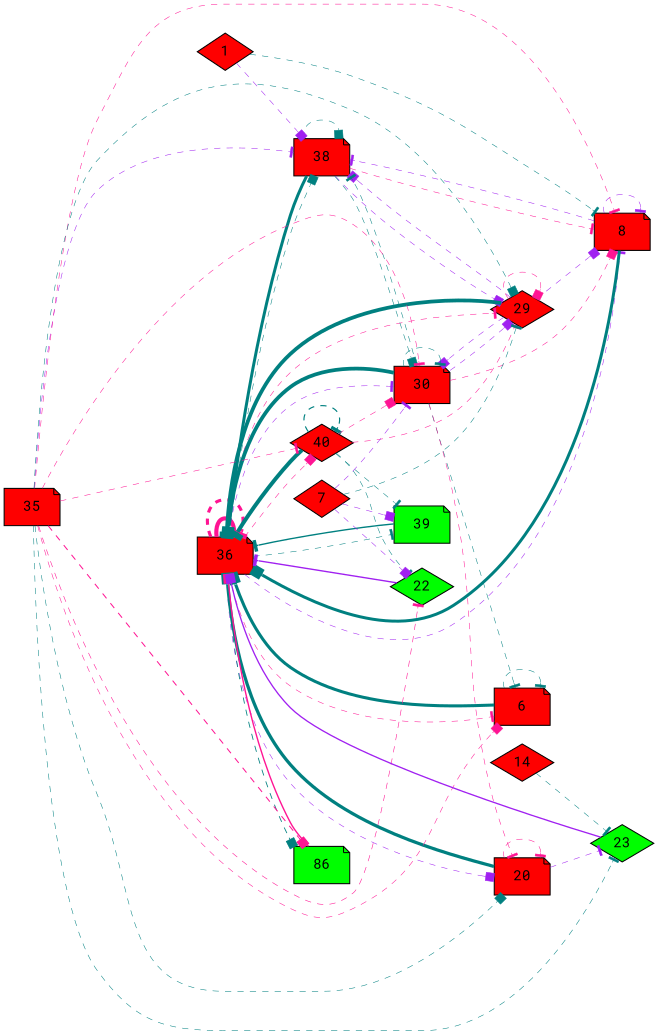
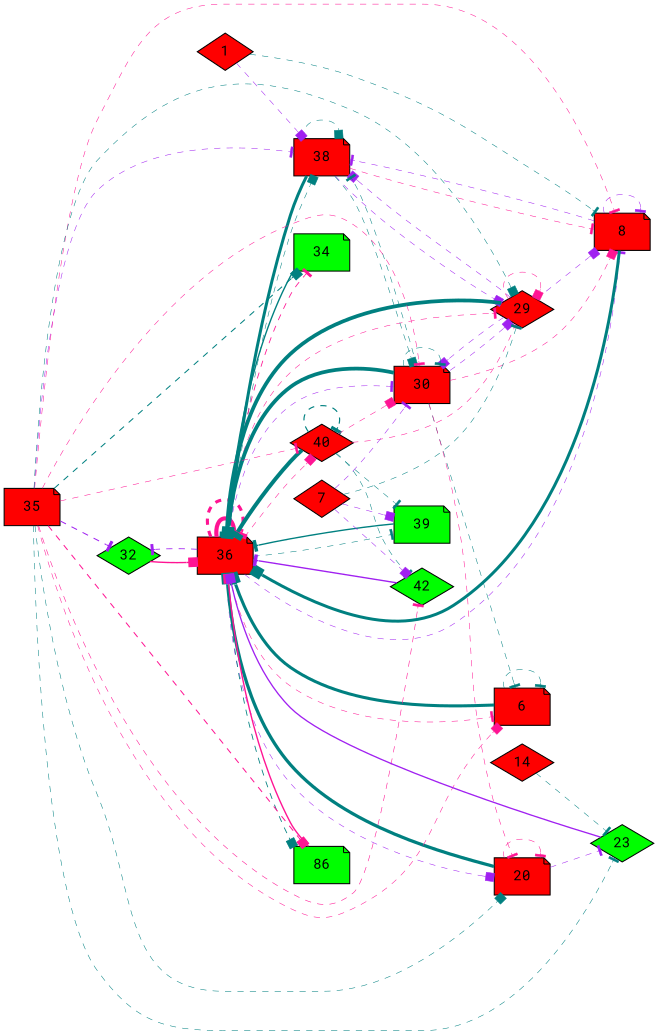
none -> (322, 252)
none -> (129, 556)
(422, 587) -> (422, 587)
